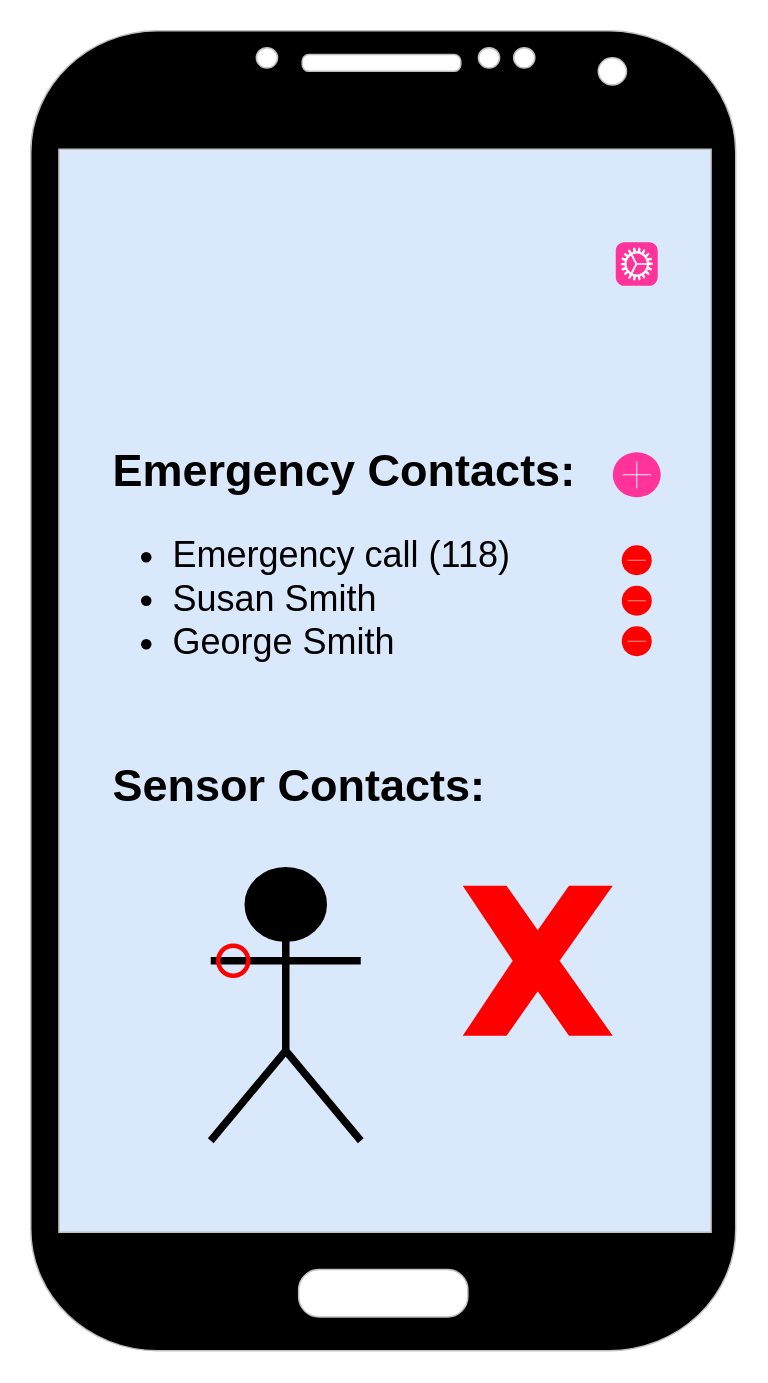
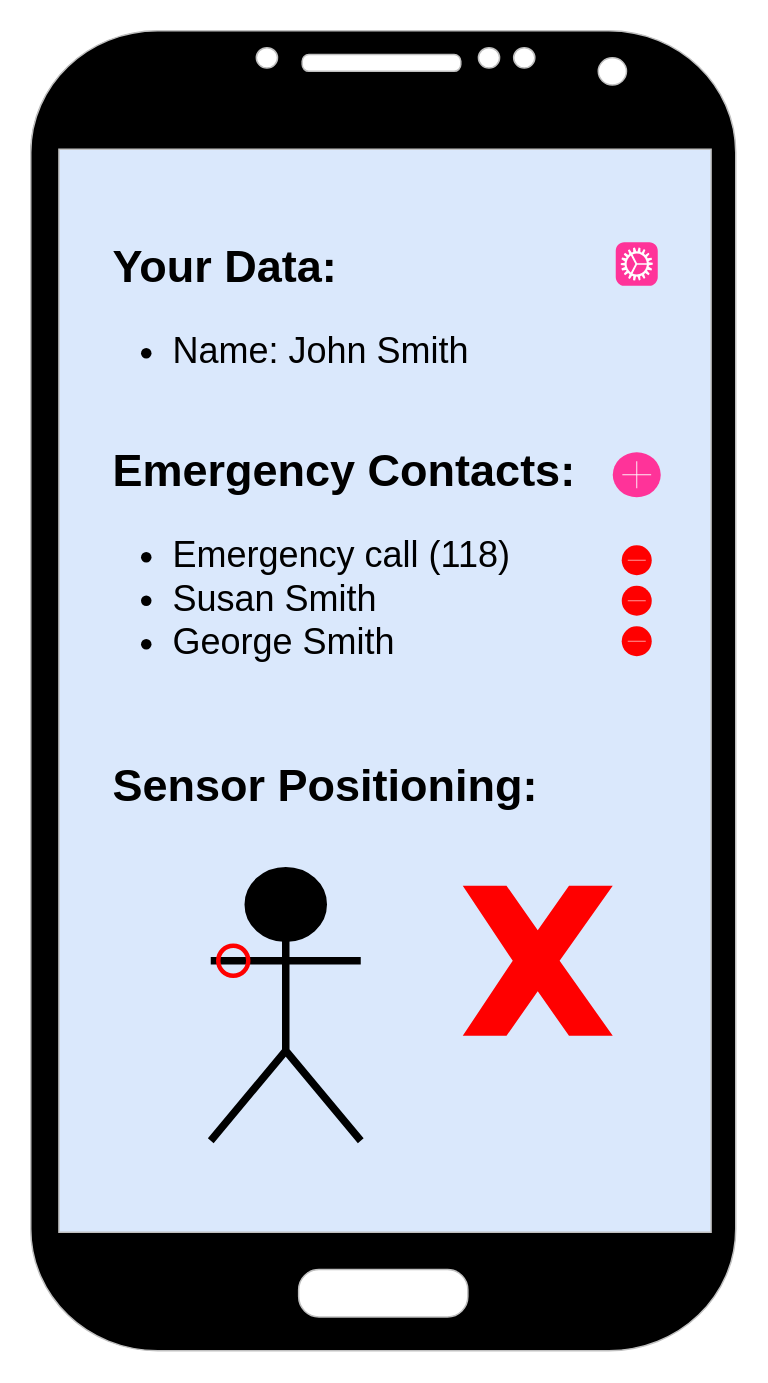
none -> (316, 316)
(189, 747) -> (197, 747)
